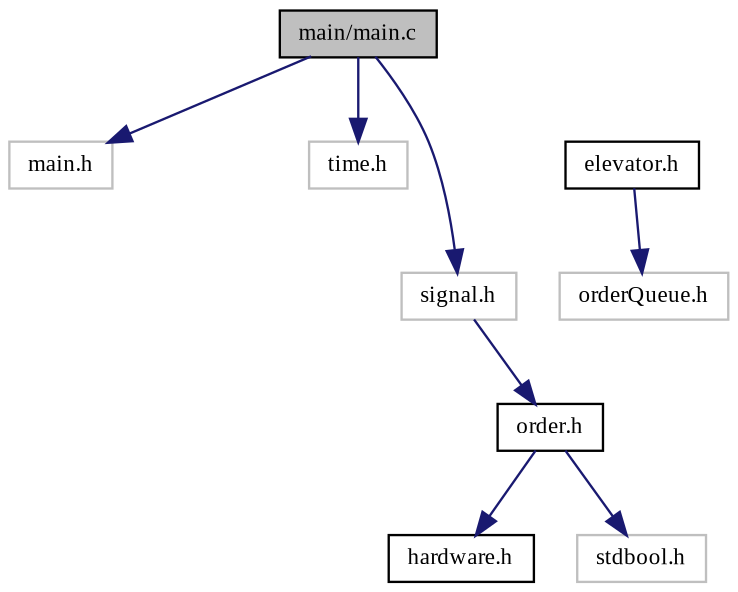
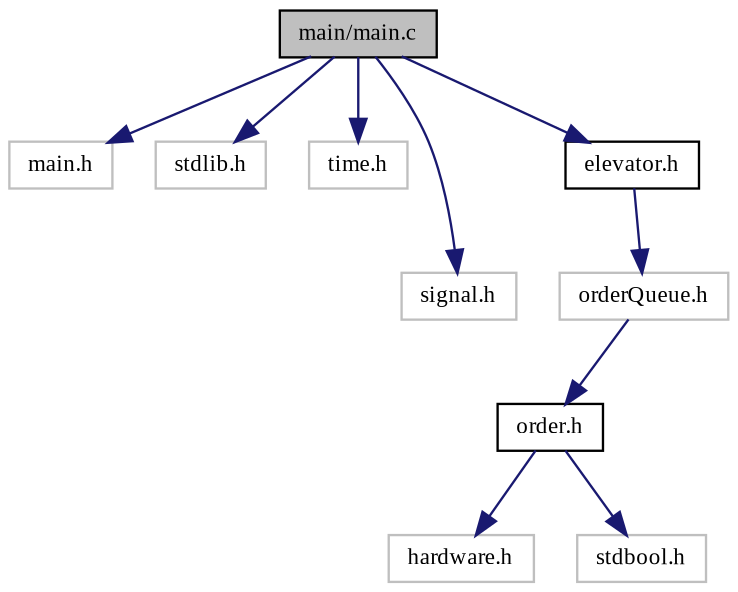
none -> (485, 95)
none -> (211, 165)
(498, 352) -> (604, 352)
(461, 558) -> (461, 558)
